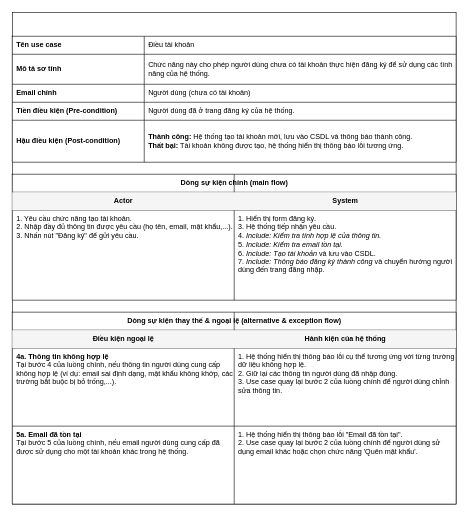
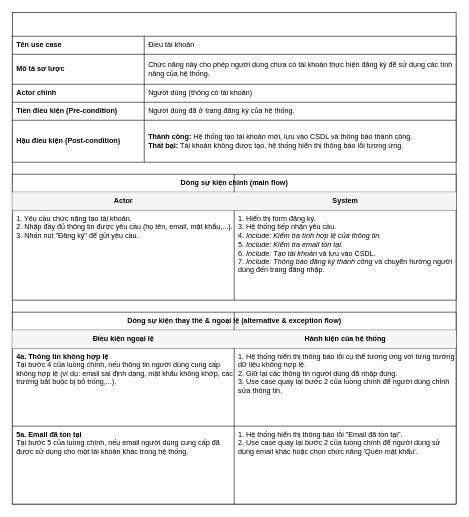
(40, 69) -> (39, 69)
(36, 93) -> (38, 93)
(202, 93) -> (204, 93)
